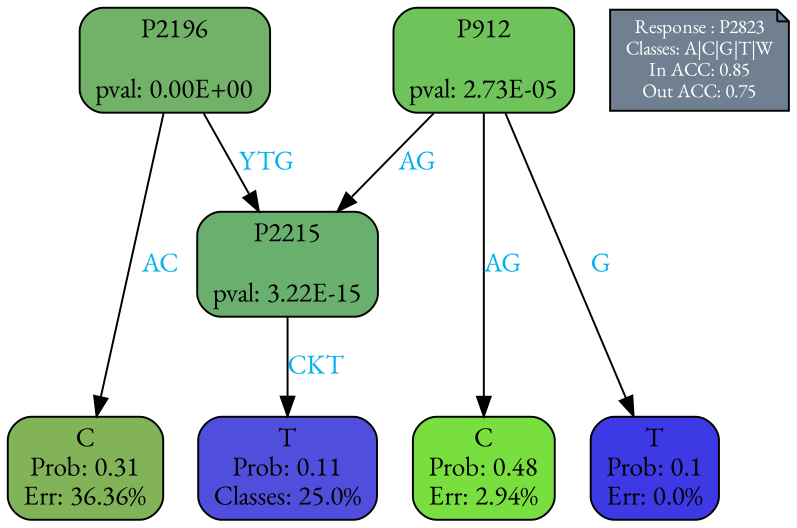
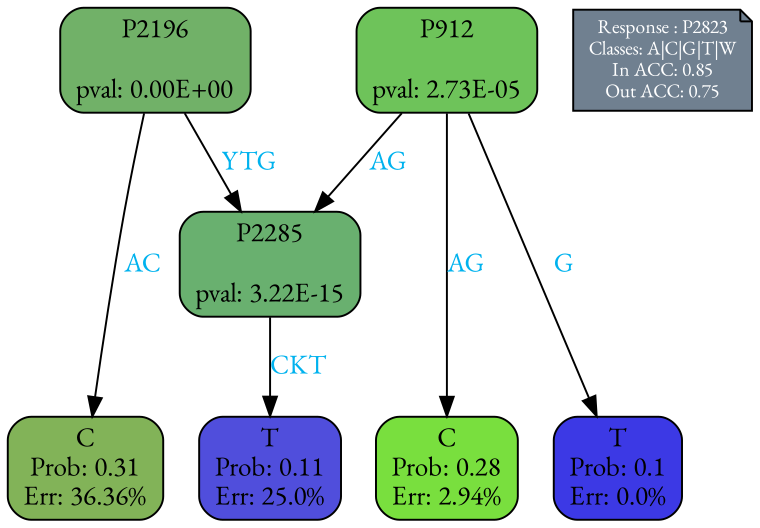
(288, 264) -> (270, 264)
(288, 468) -> (270, 468)
(484, 468) -> (447, 468)
